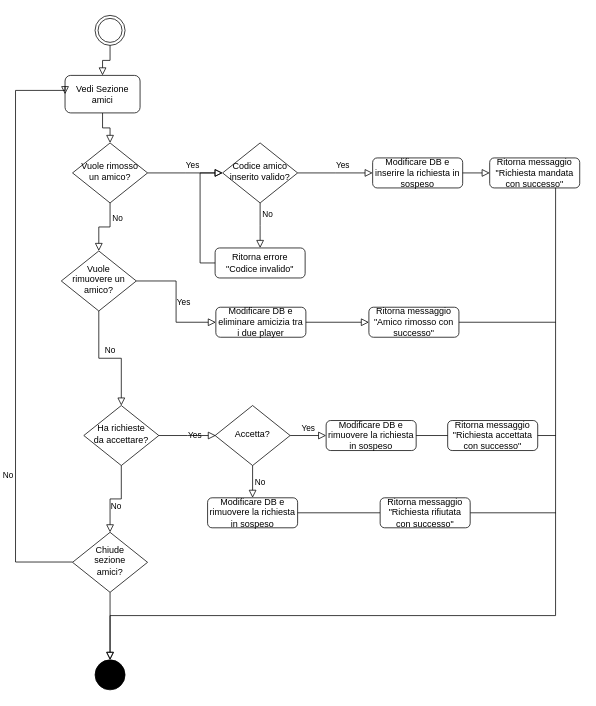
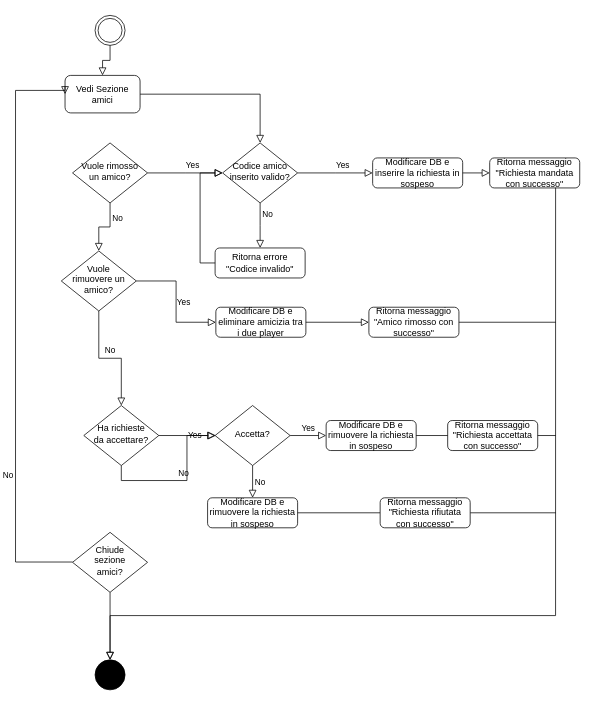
(102, 127) -> (220, 94)
(114, 499) -> (175, 480)
